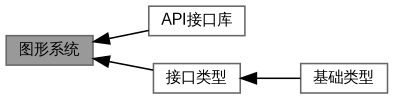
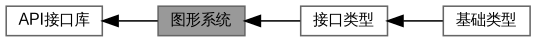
(129, 34) -> (138, 21)
